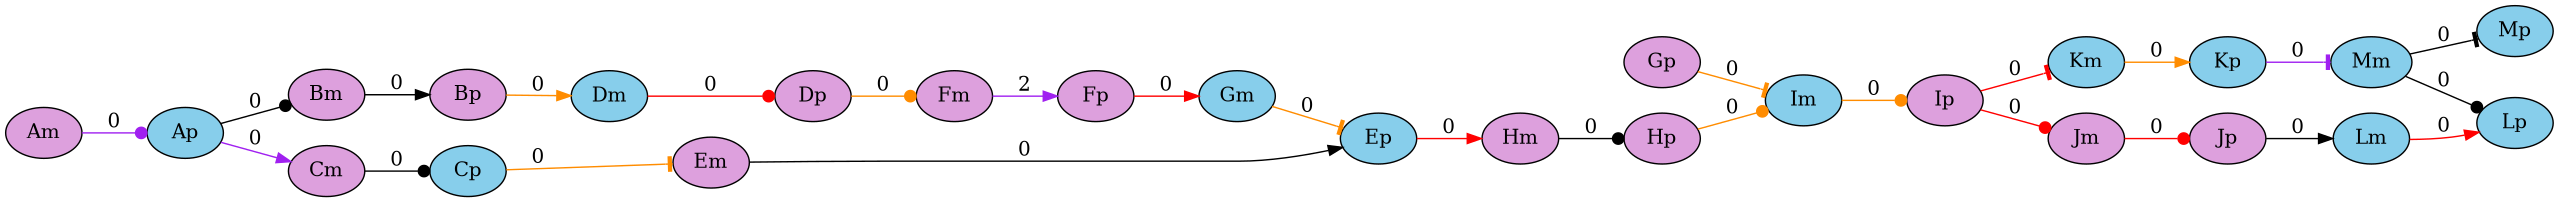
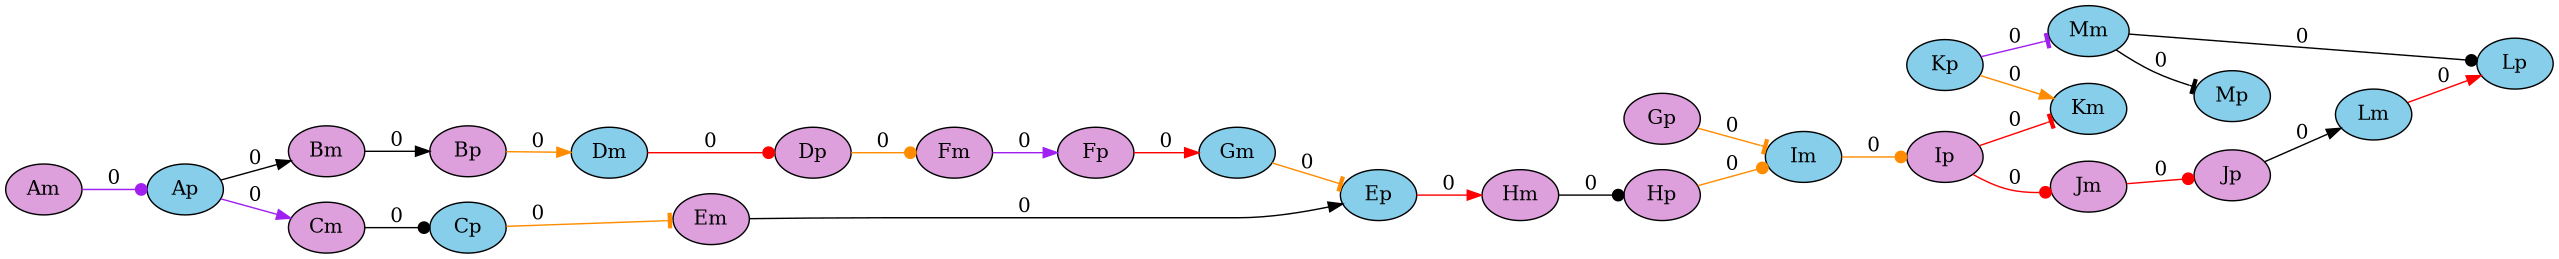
(2150, 62) -> (2010, 85)
(1025, 86) -> (1025, 142)
(250, 115) -> (249, 172)
